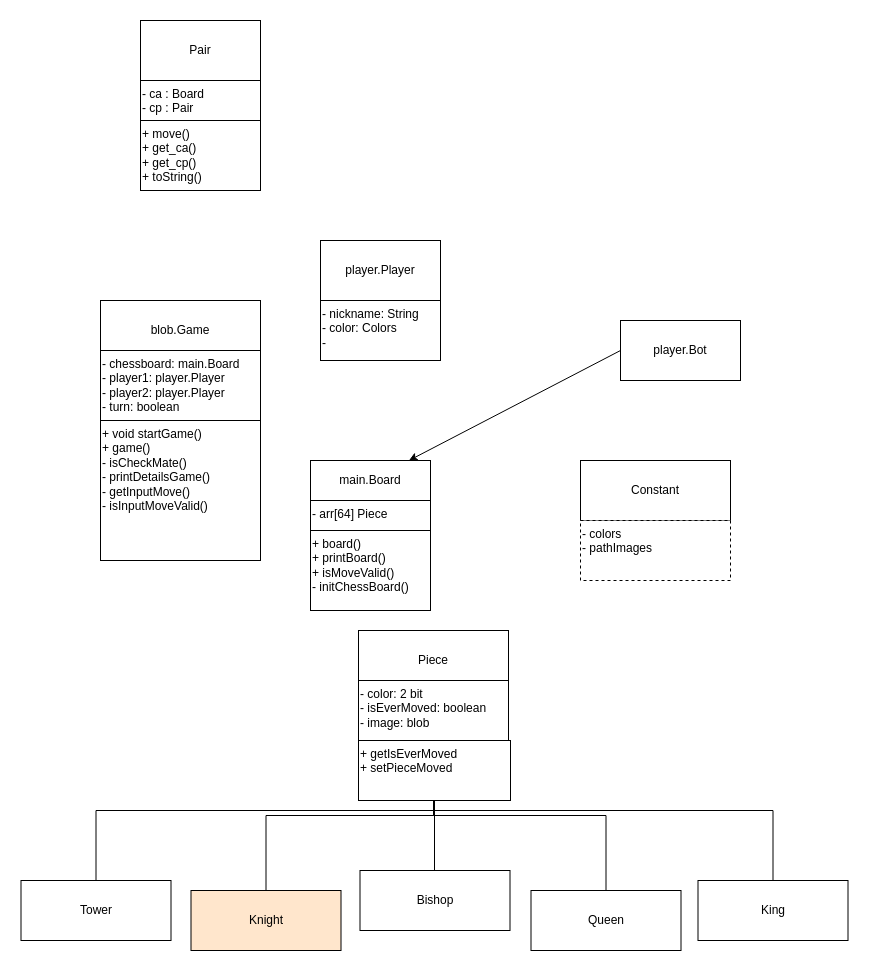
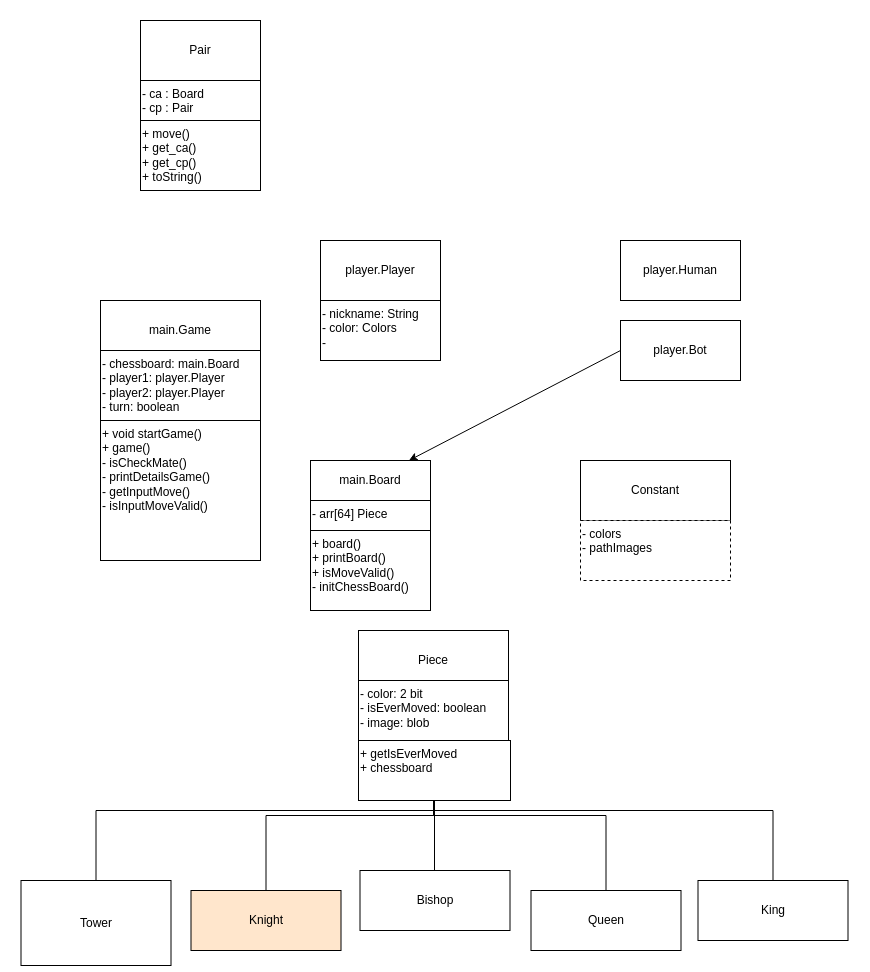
none -> (681, 271)
(181, 331) -> (181, 331)
(413, 762) -> (413, 762)
(96, 911) -> (96, 923)
